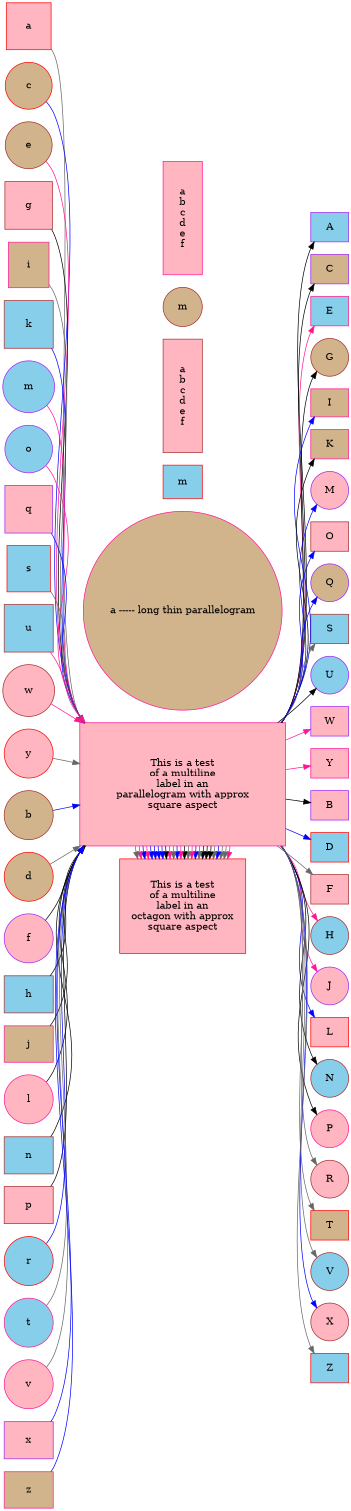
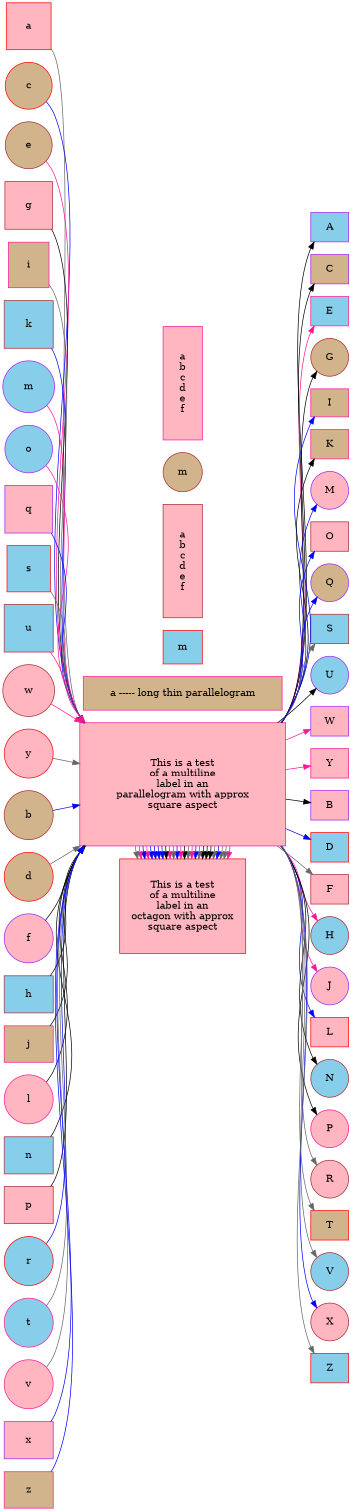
(183, 611) -> (183, 693)
